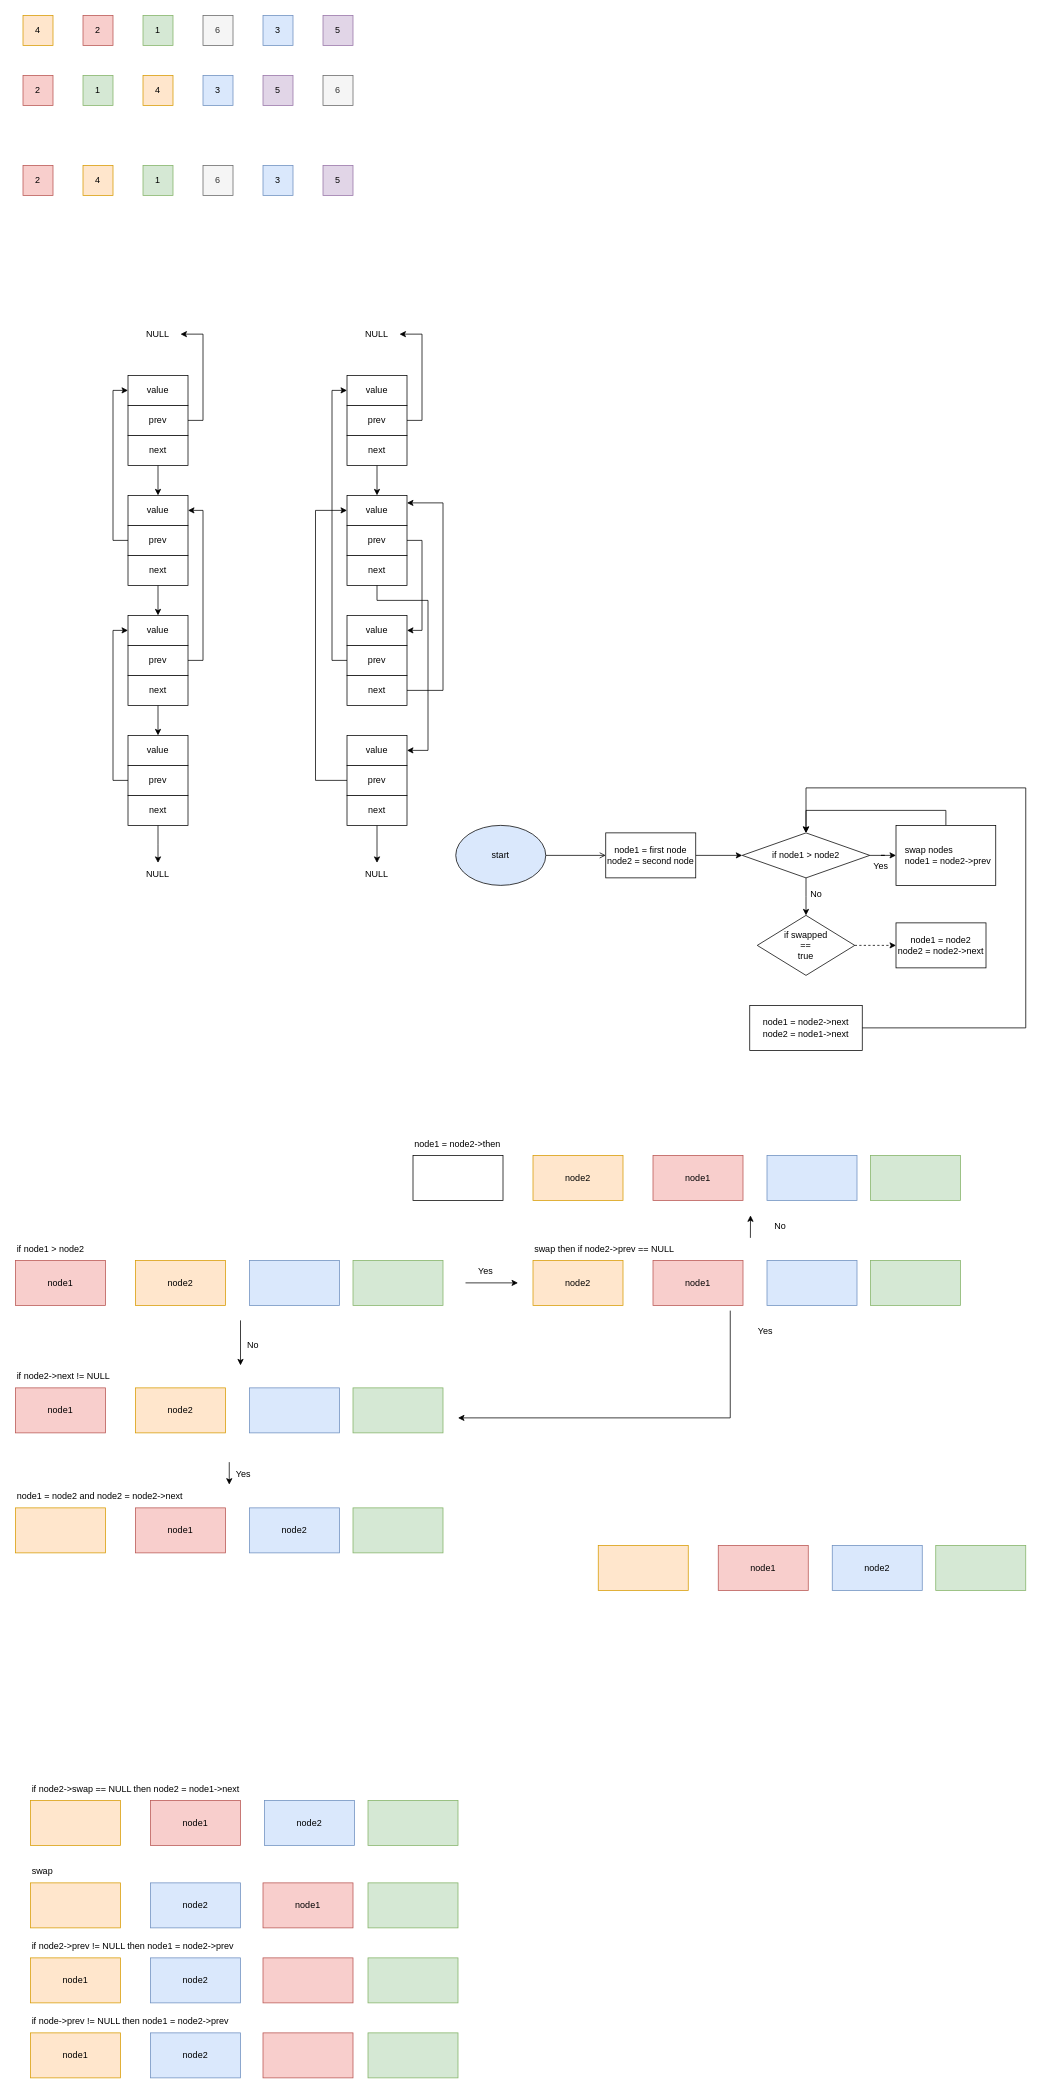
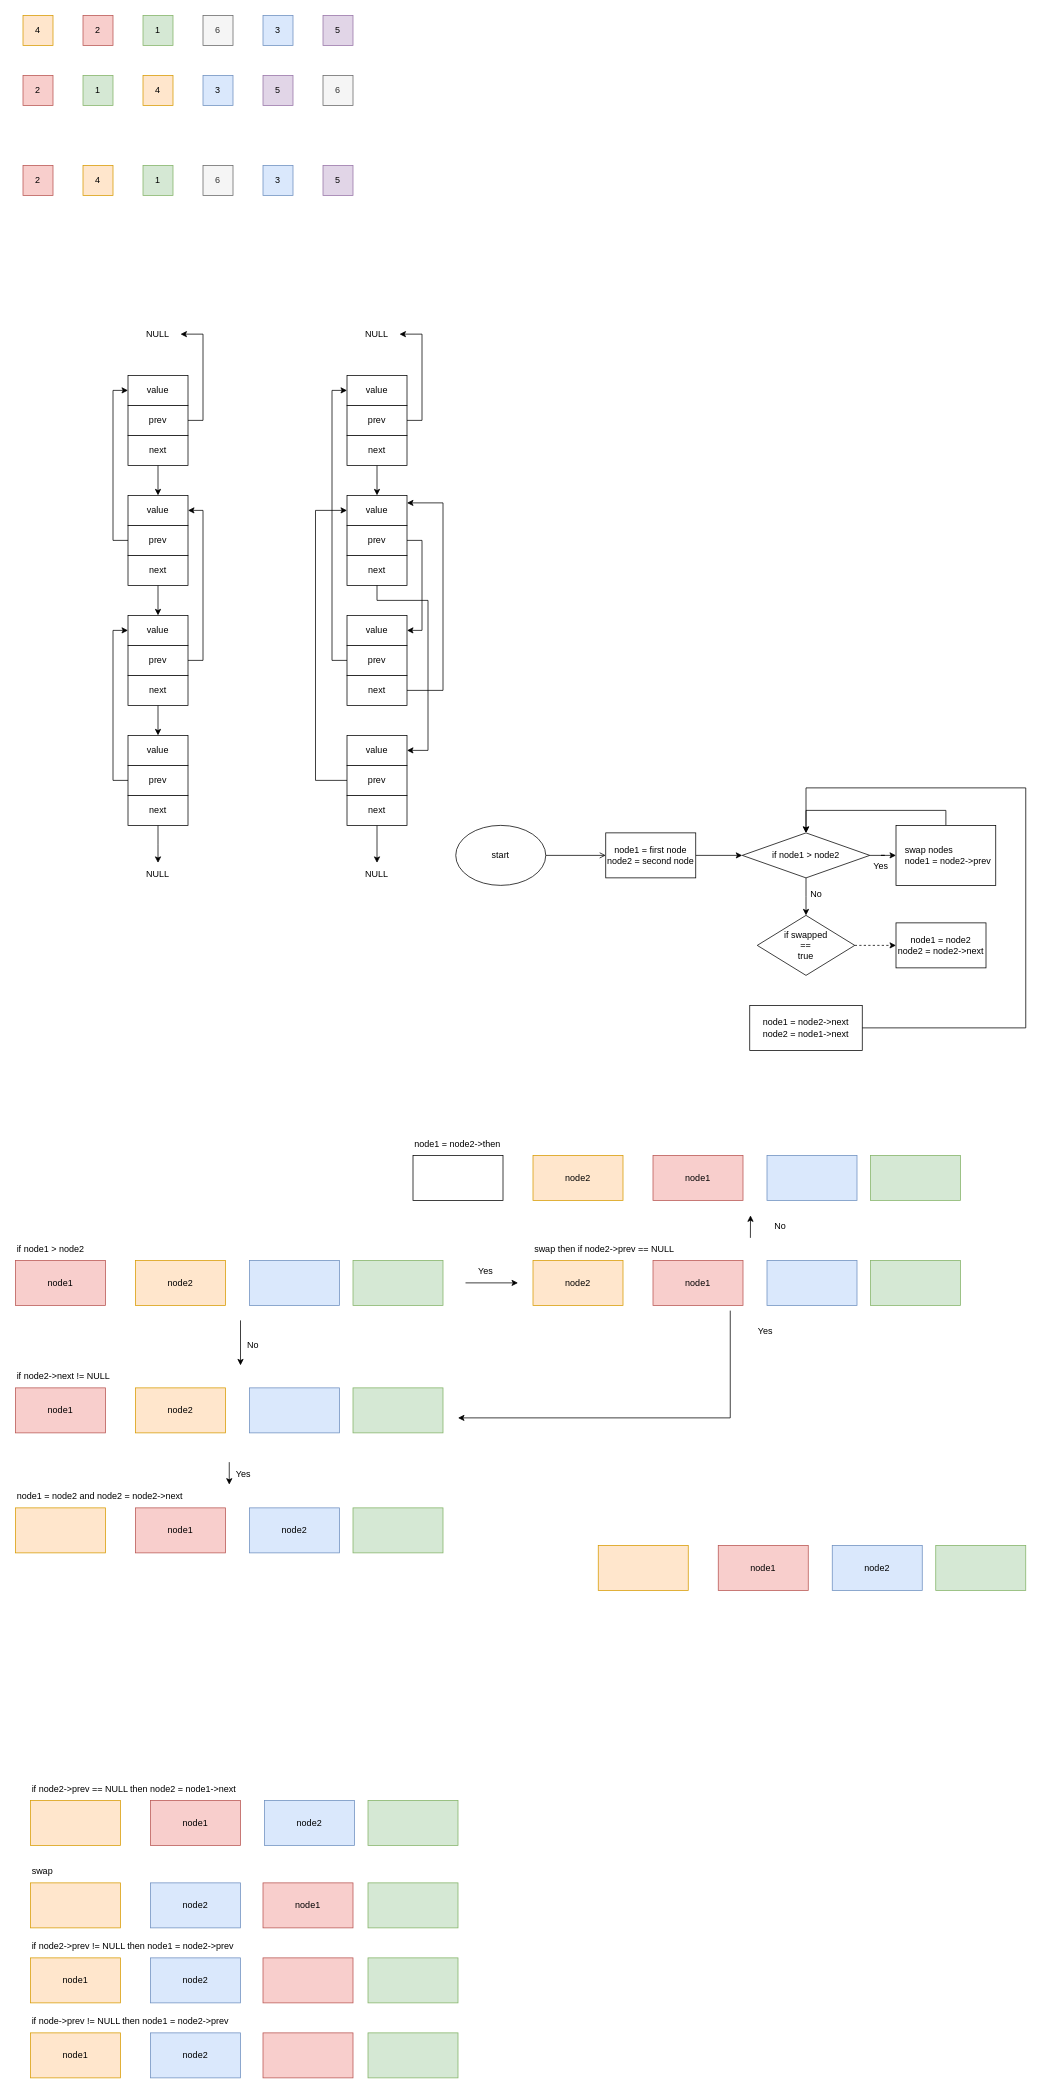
(501, 855) -> (501, 855)
(141, 1789) -> (141, 1789)
